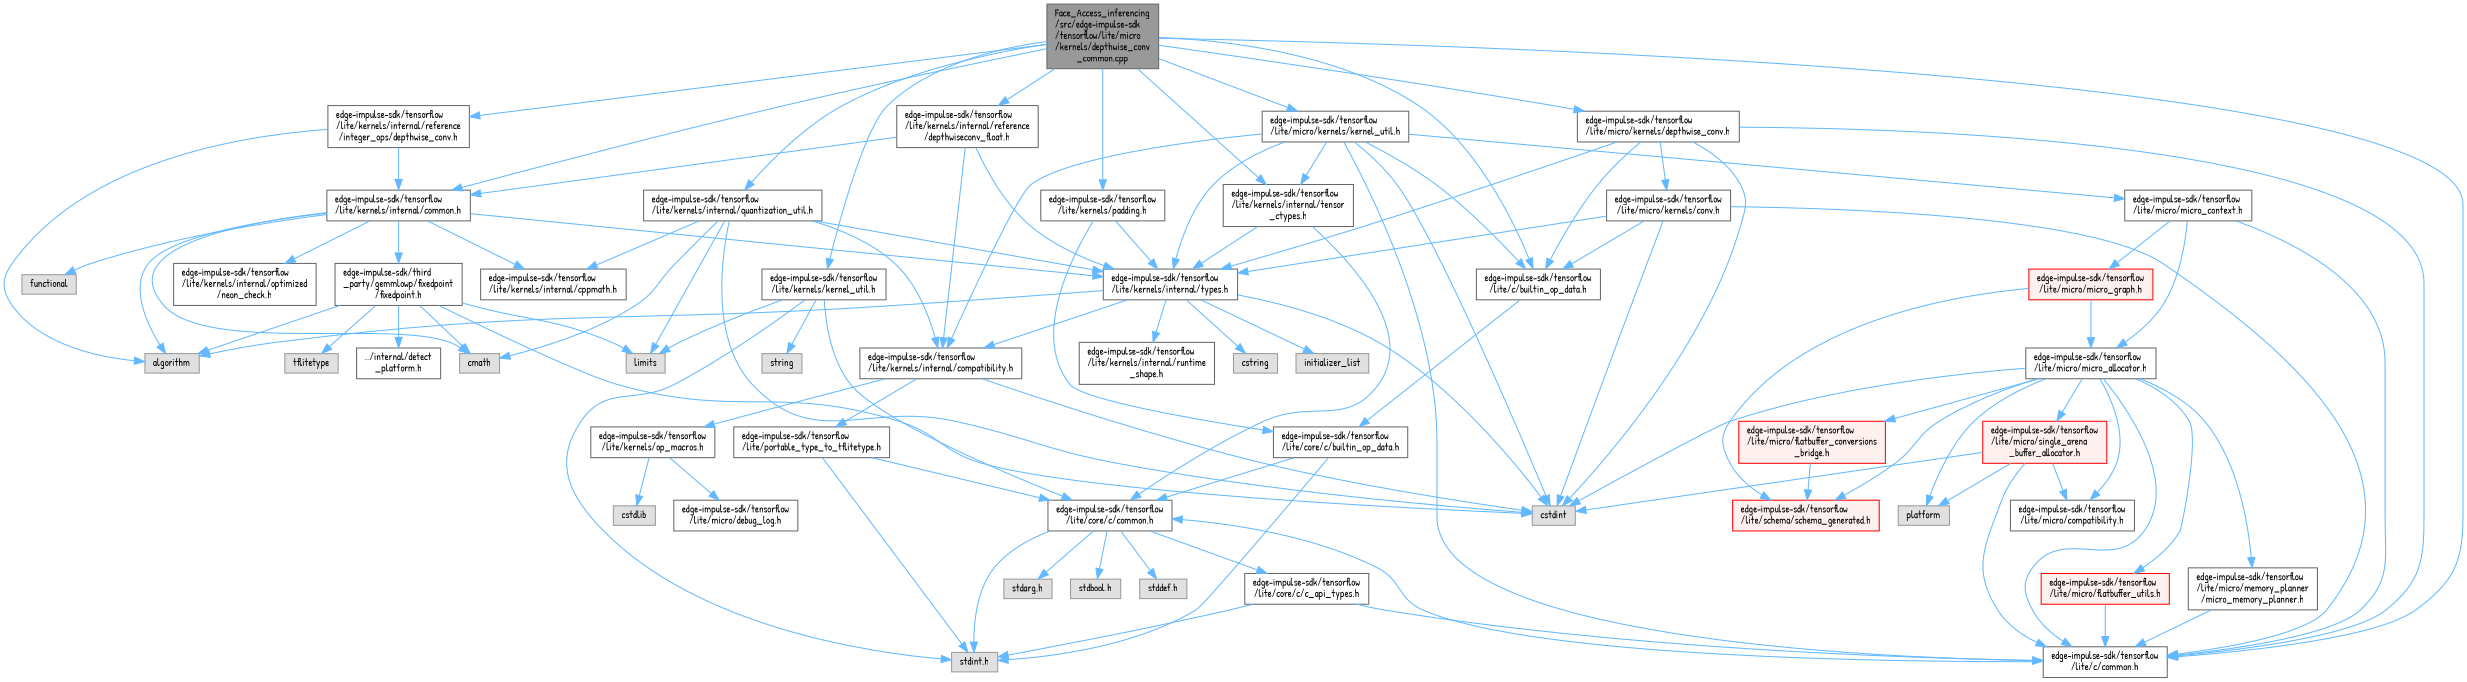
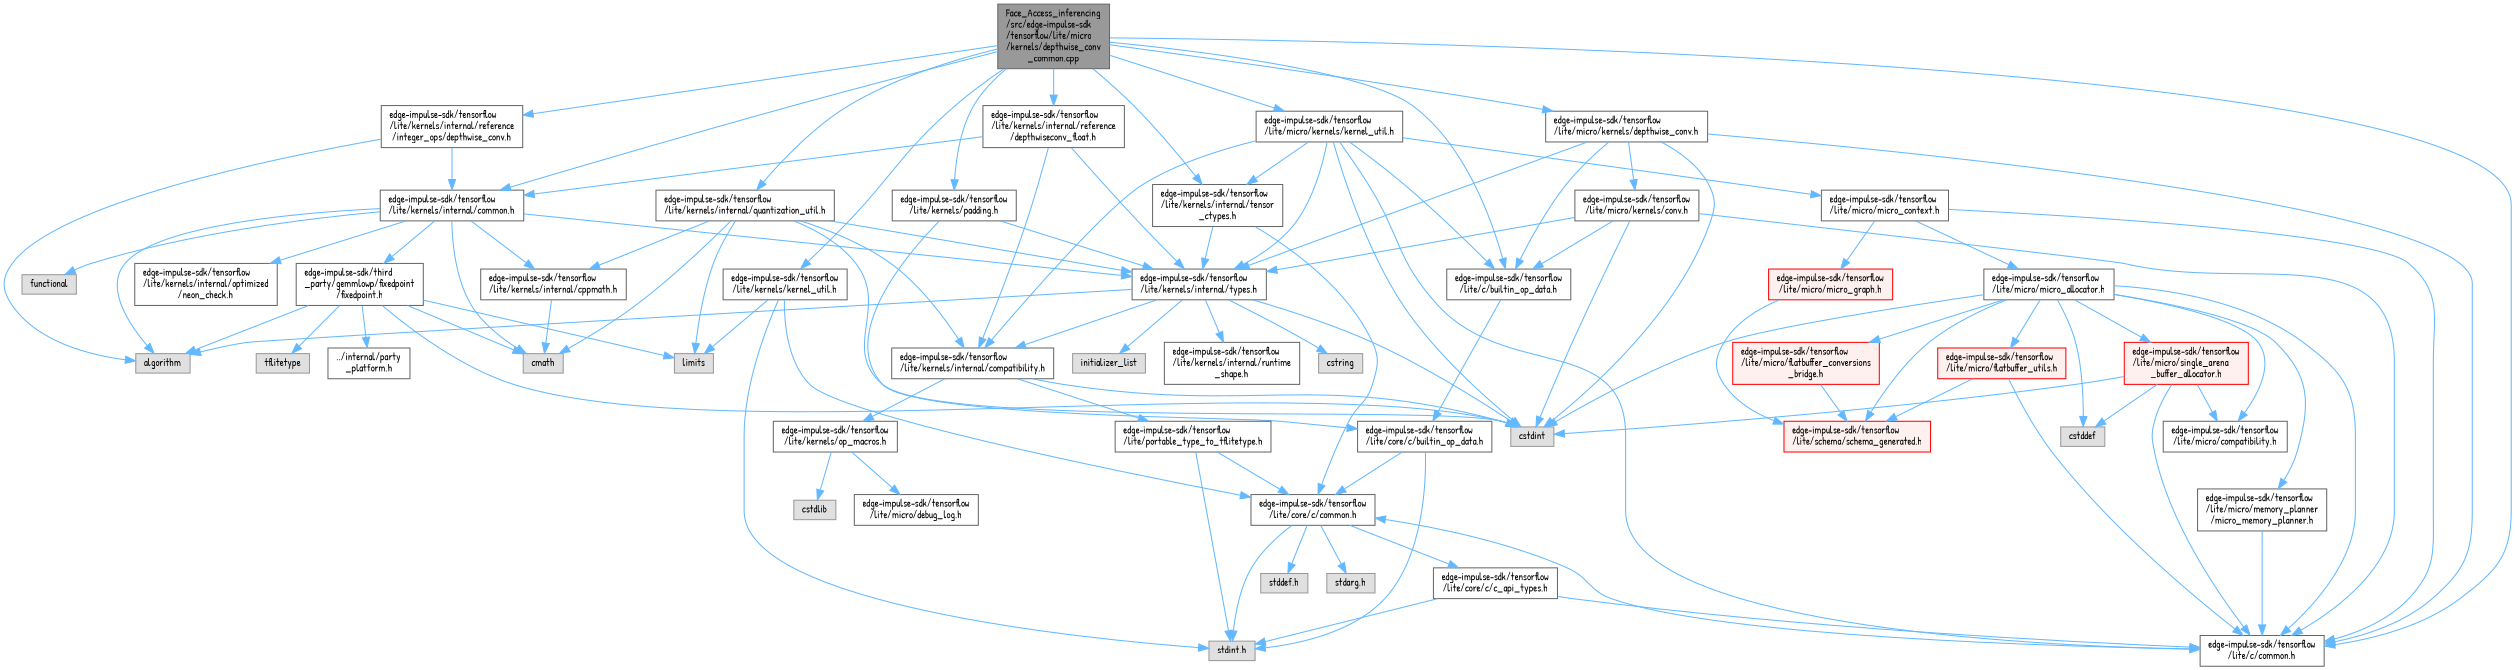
none -> (549, 317)
(2091, 319) -> none
(399, 363) -> (369, 363)
(782, 363) -> none
none -> (1942, 394)
(1924, 516) -> (2083, 437)
(1096, 589) -> none
